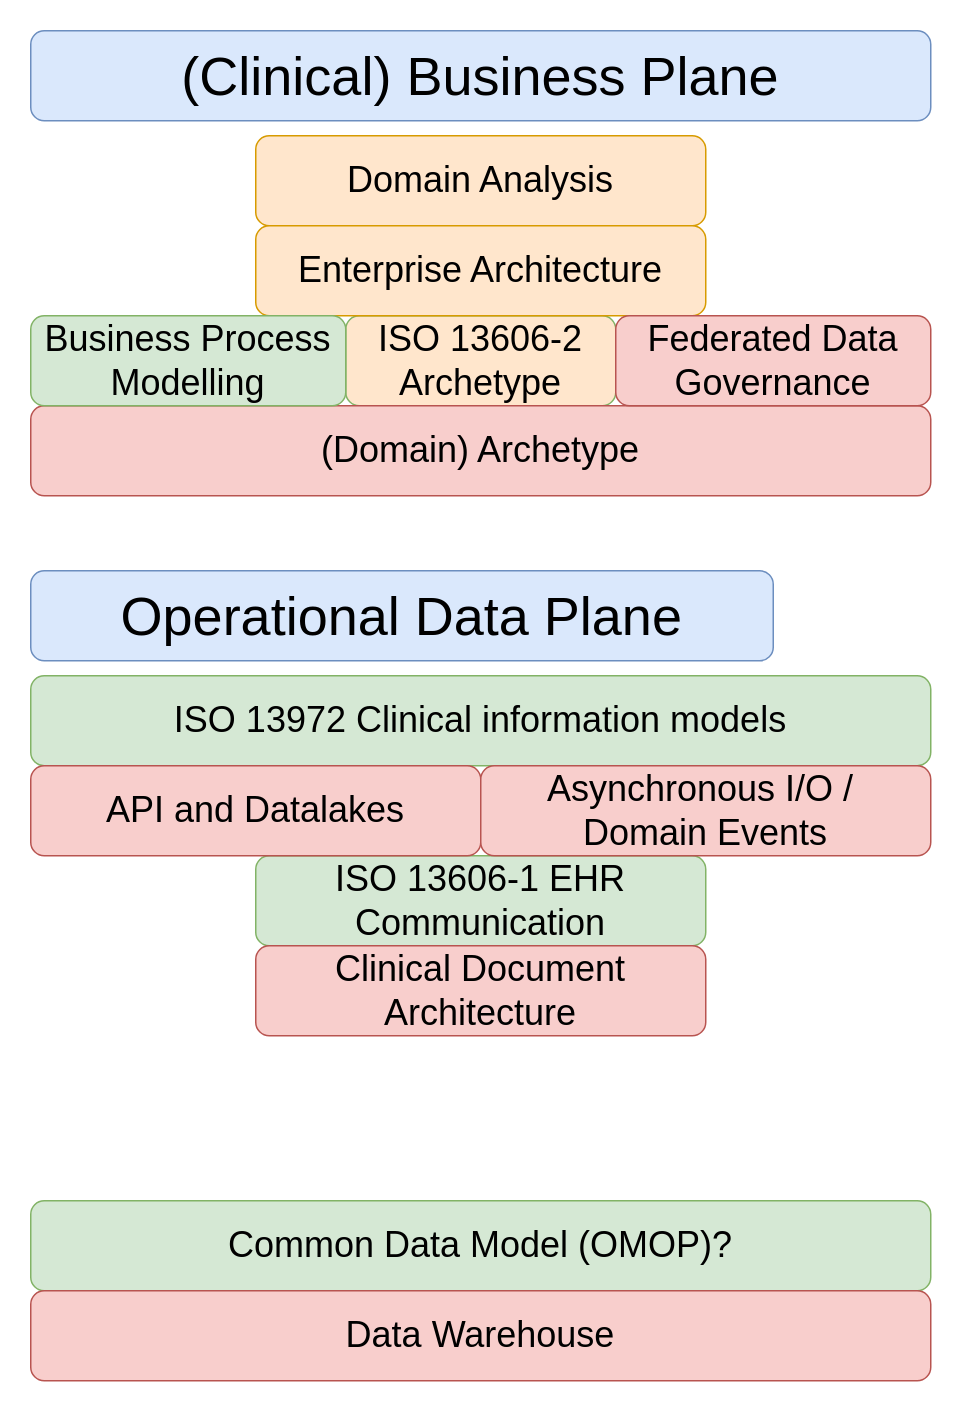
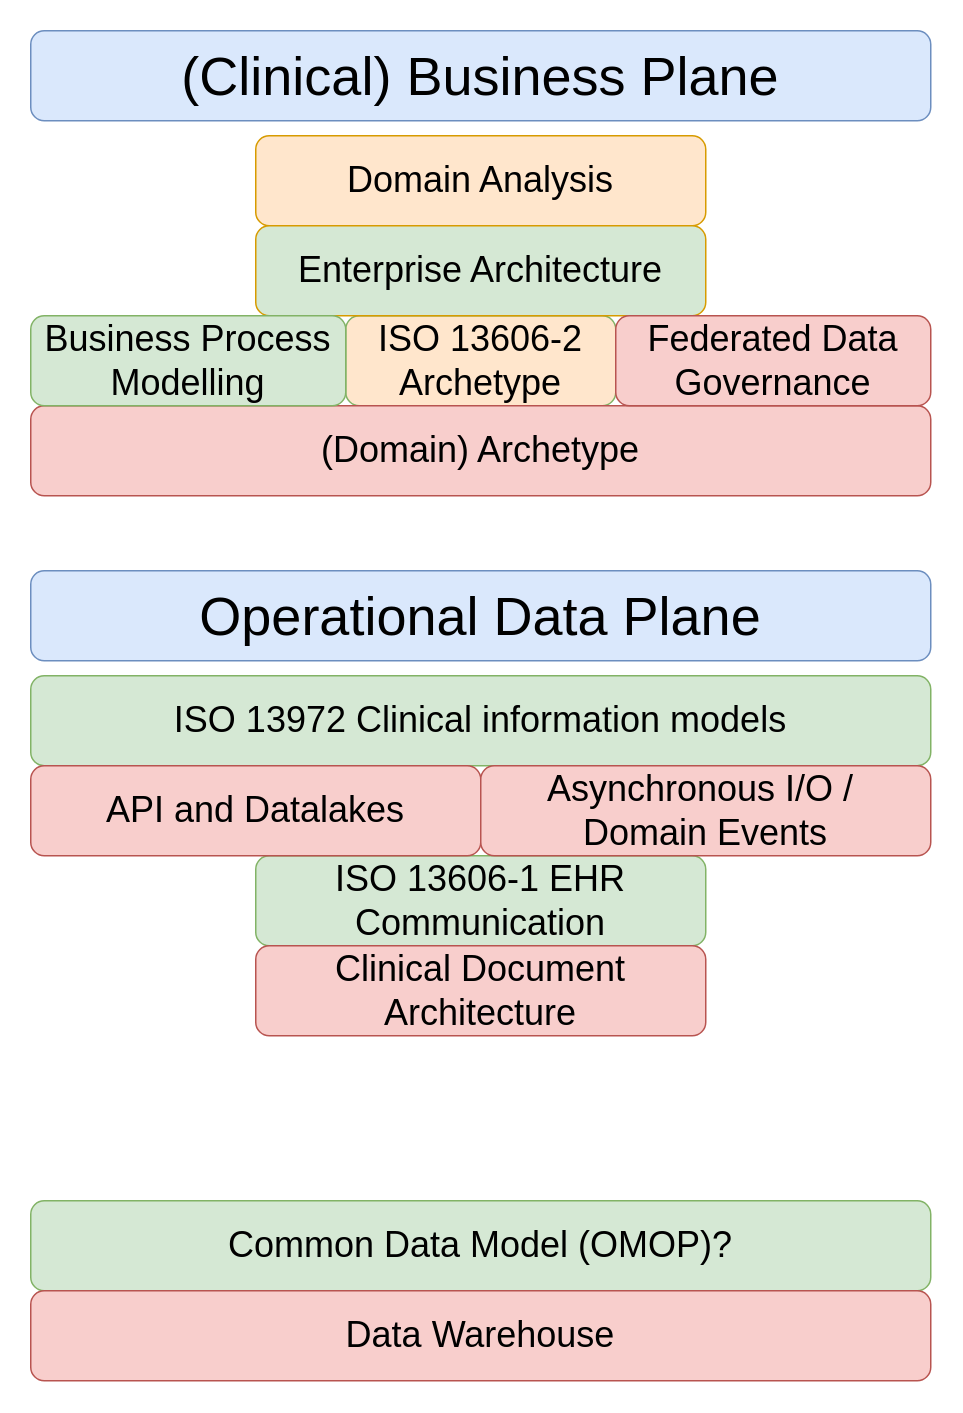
(481, 271) -> (481, 271)
(402, 616) -> (481, 616)
